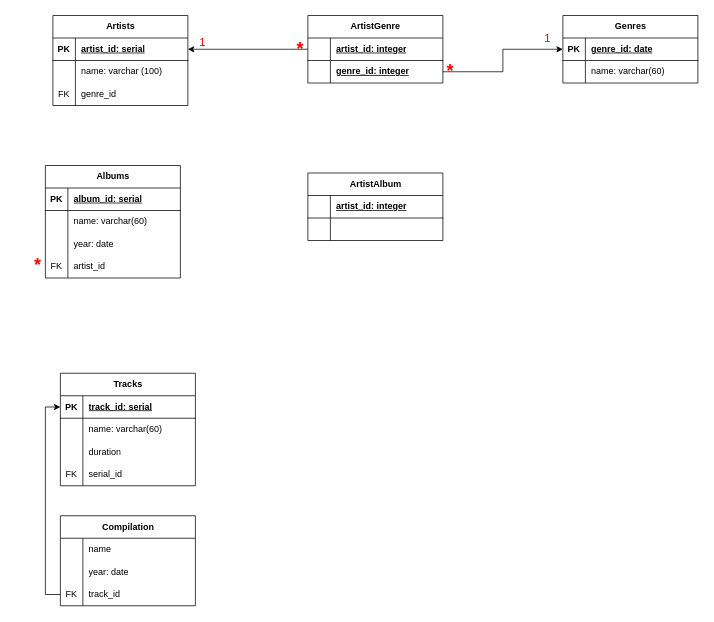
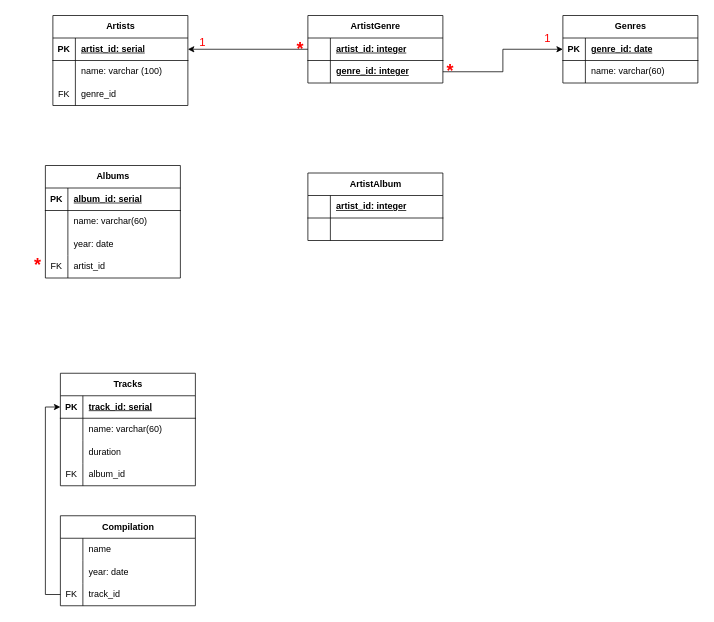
(108, 474) -> (107, 474)
